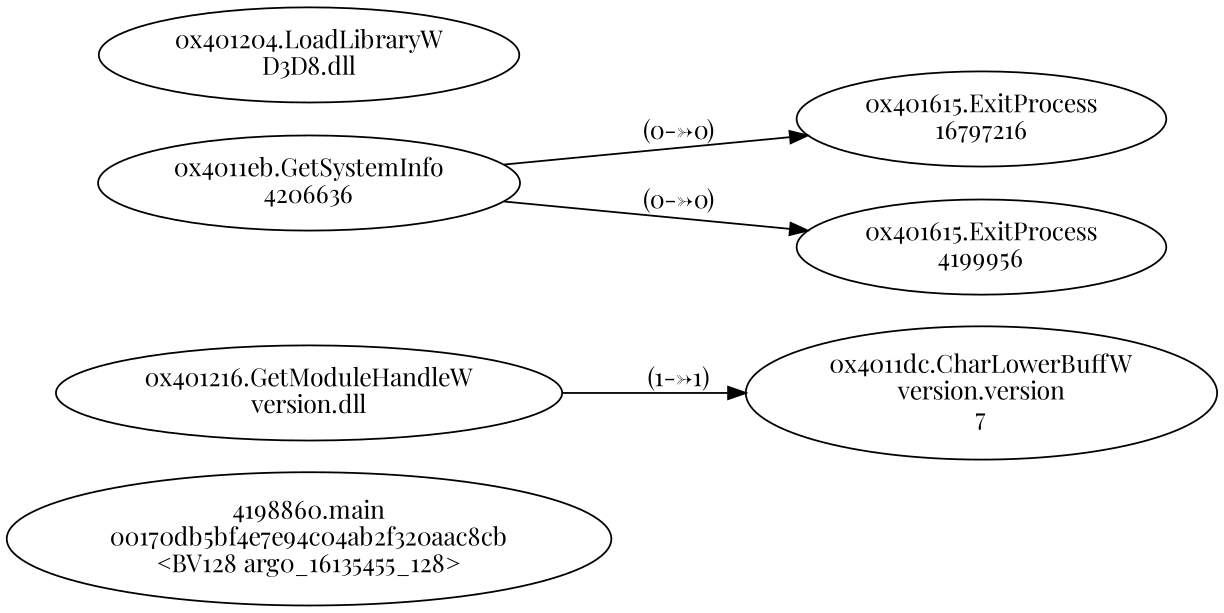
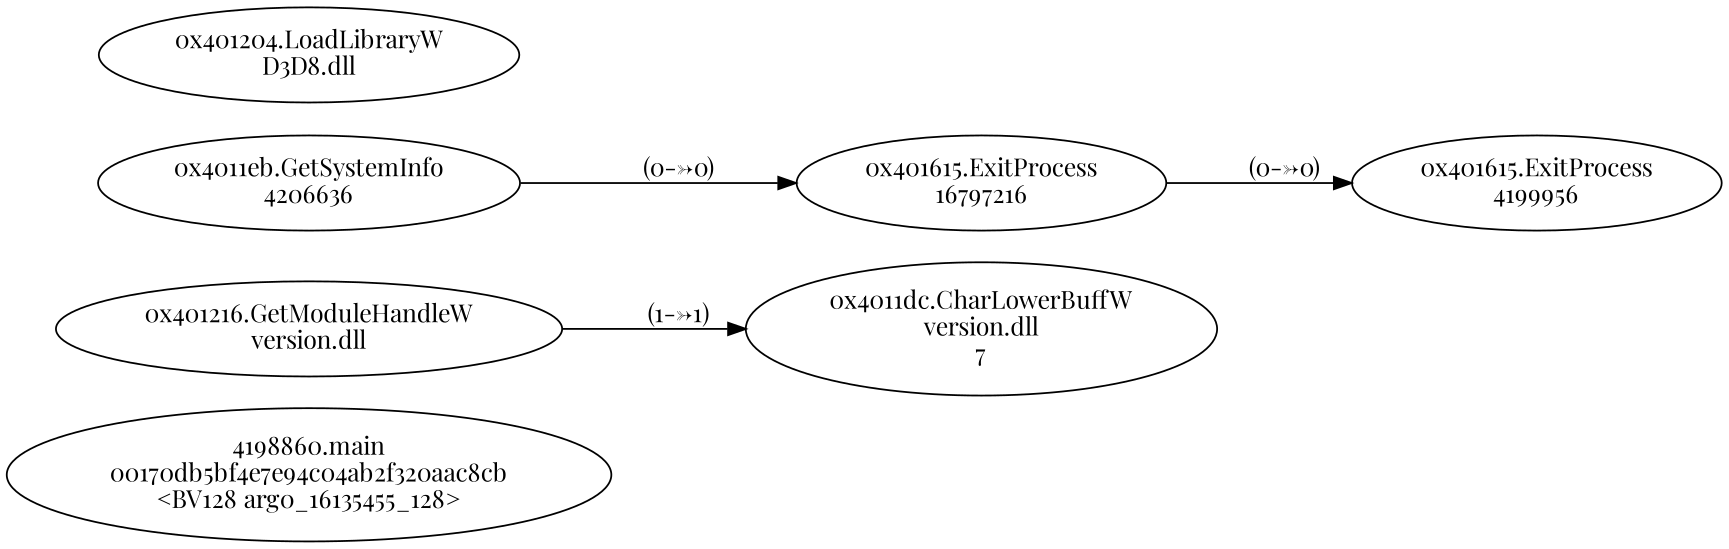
(647, 215) -> (1250, 183)
(981, 393) -> (981, 329)
